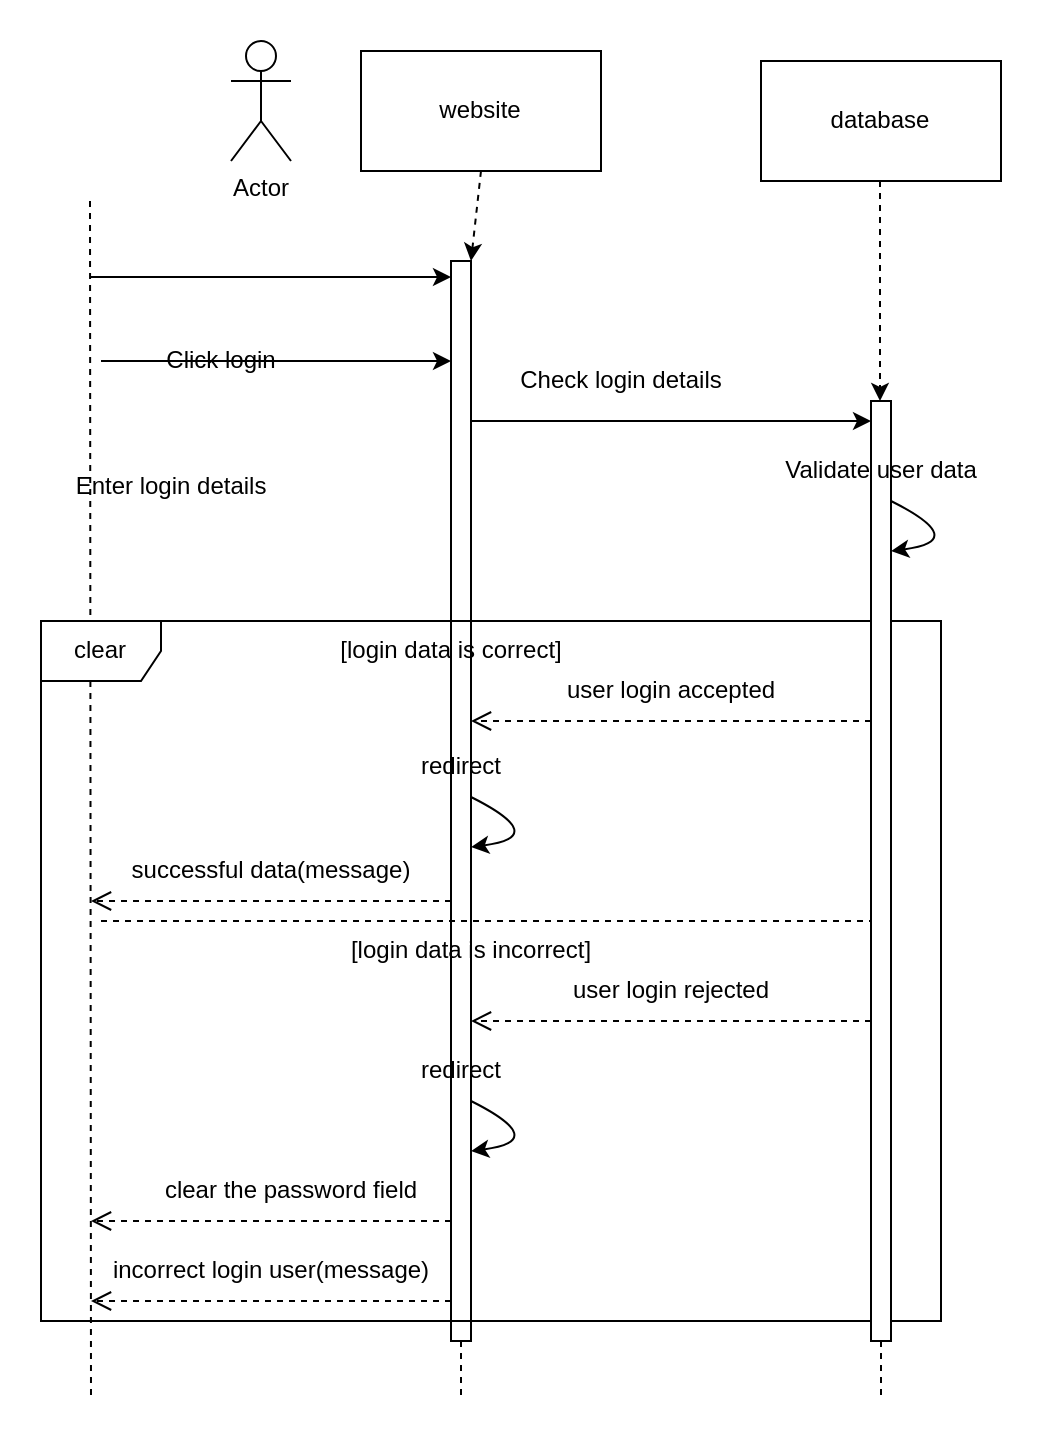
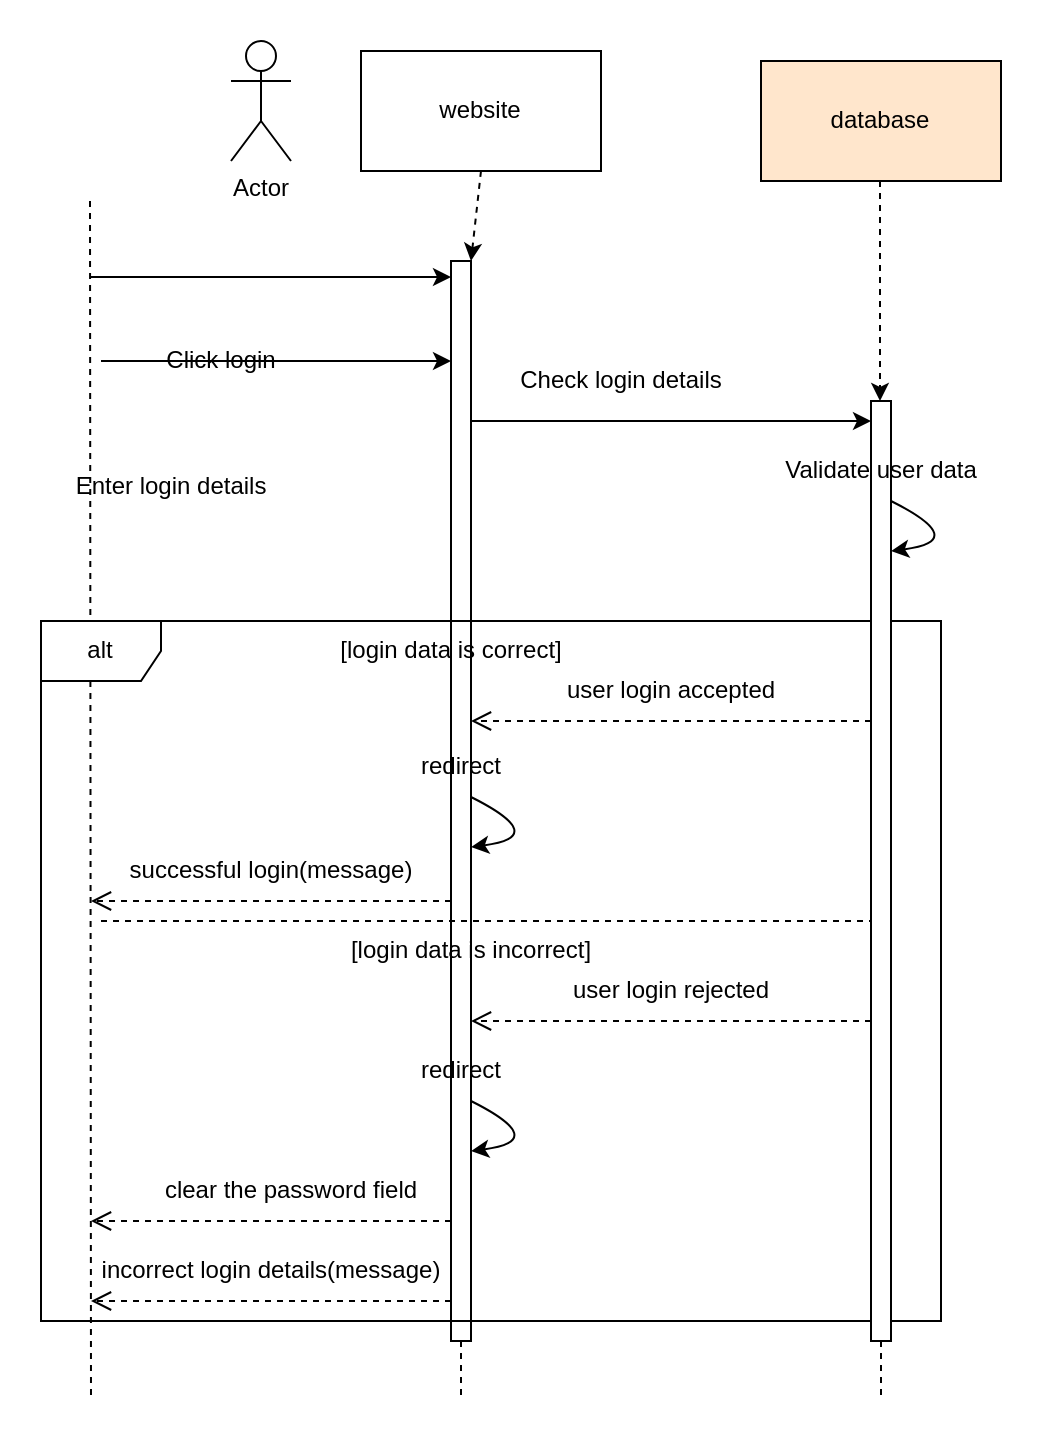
(881, 121) -> (881, 121)
(101, 651) -> (101, 651)
(272, 871) -> (272, 871)
(272, 1271) -> (272, 1271)
